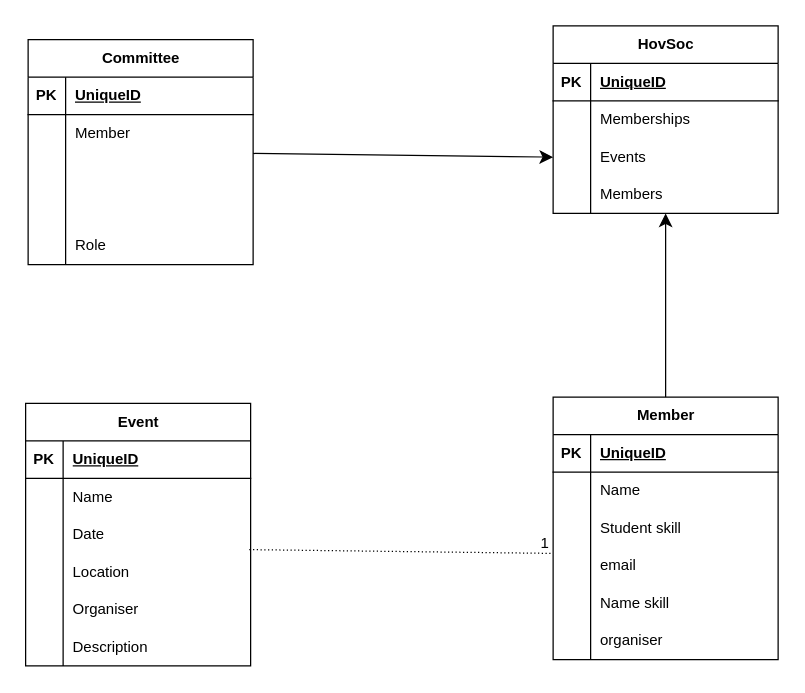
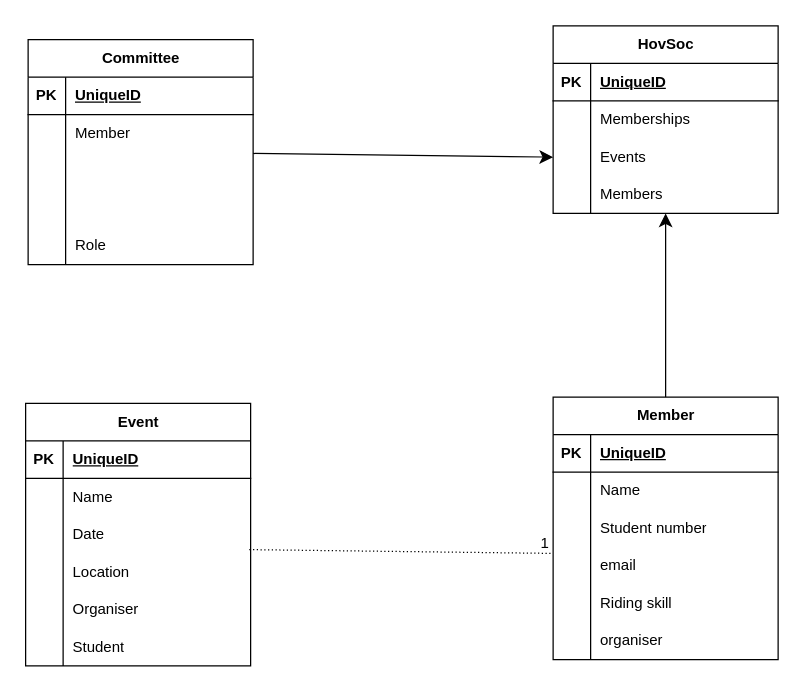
(647, 528) -> (657, 528)
(635, 603) -> (639, 603)
(115, 647) -> (103, 647)
